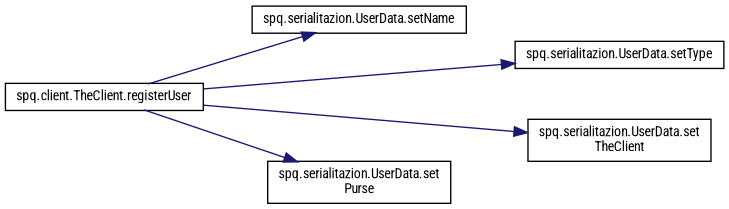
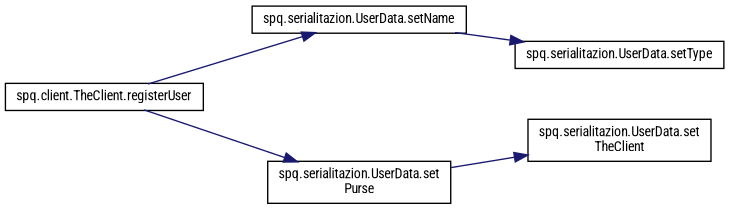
(353, 77) -> (482, 36)
(359, 118) -> (483, 162)
